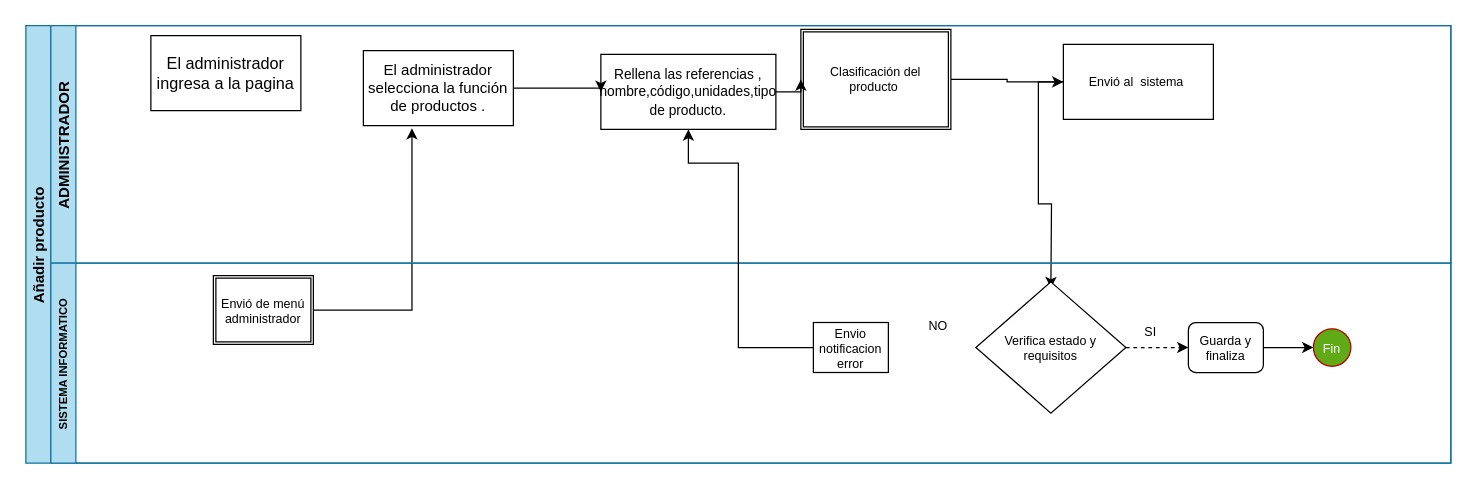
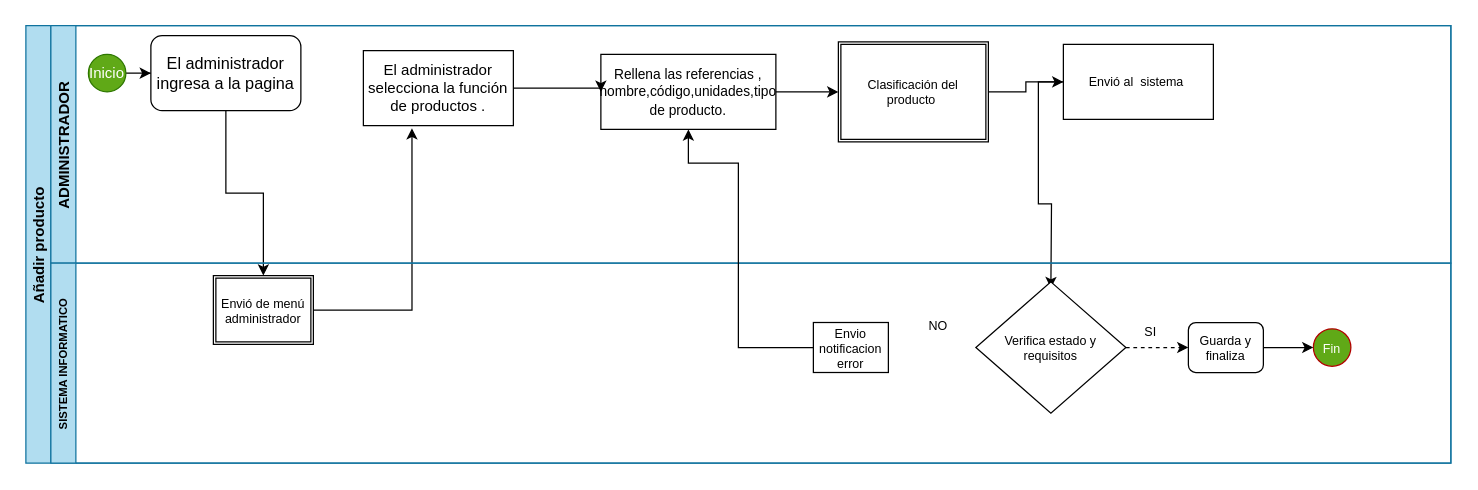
none -> (107, 73)
none -> (143, 73)
(226, 73) -> (226, 73)
(876, 79) -> (913, 92)
none -> (240, 193)
